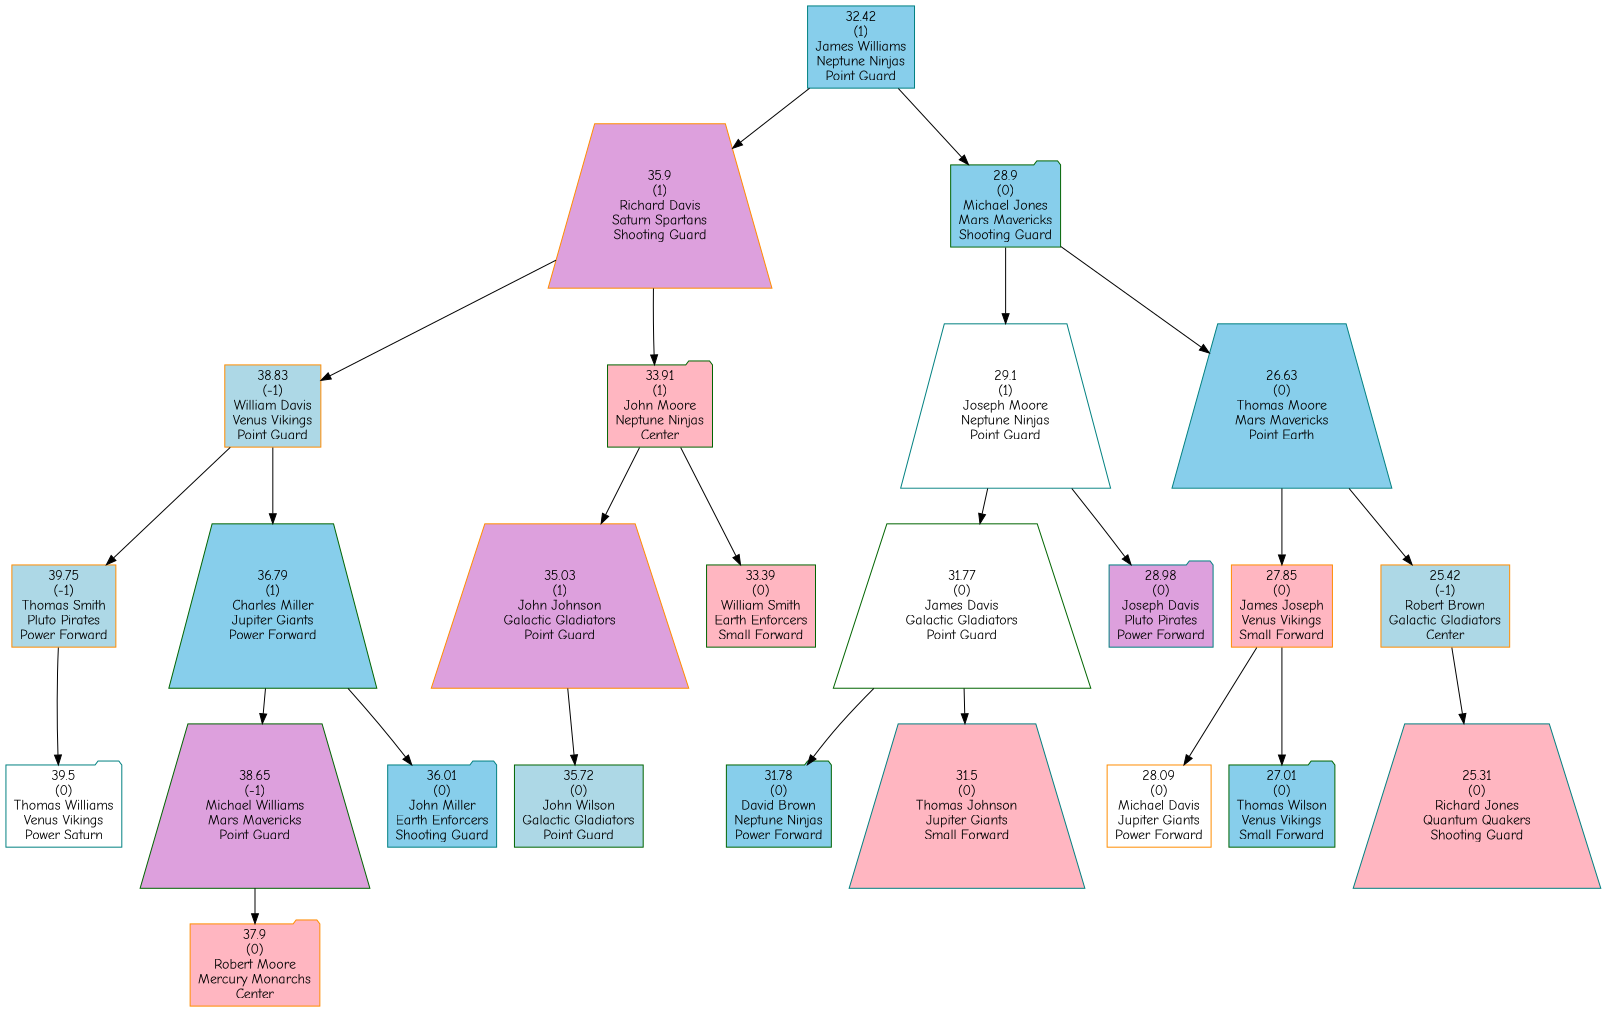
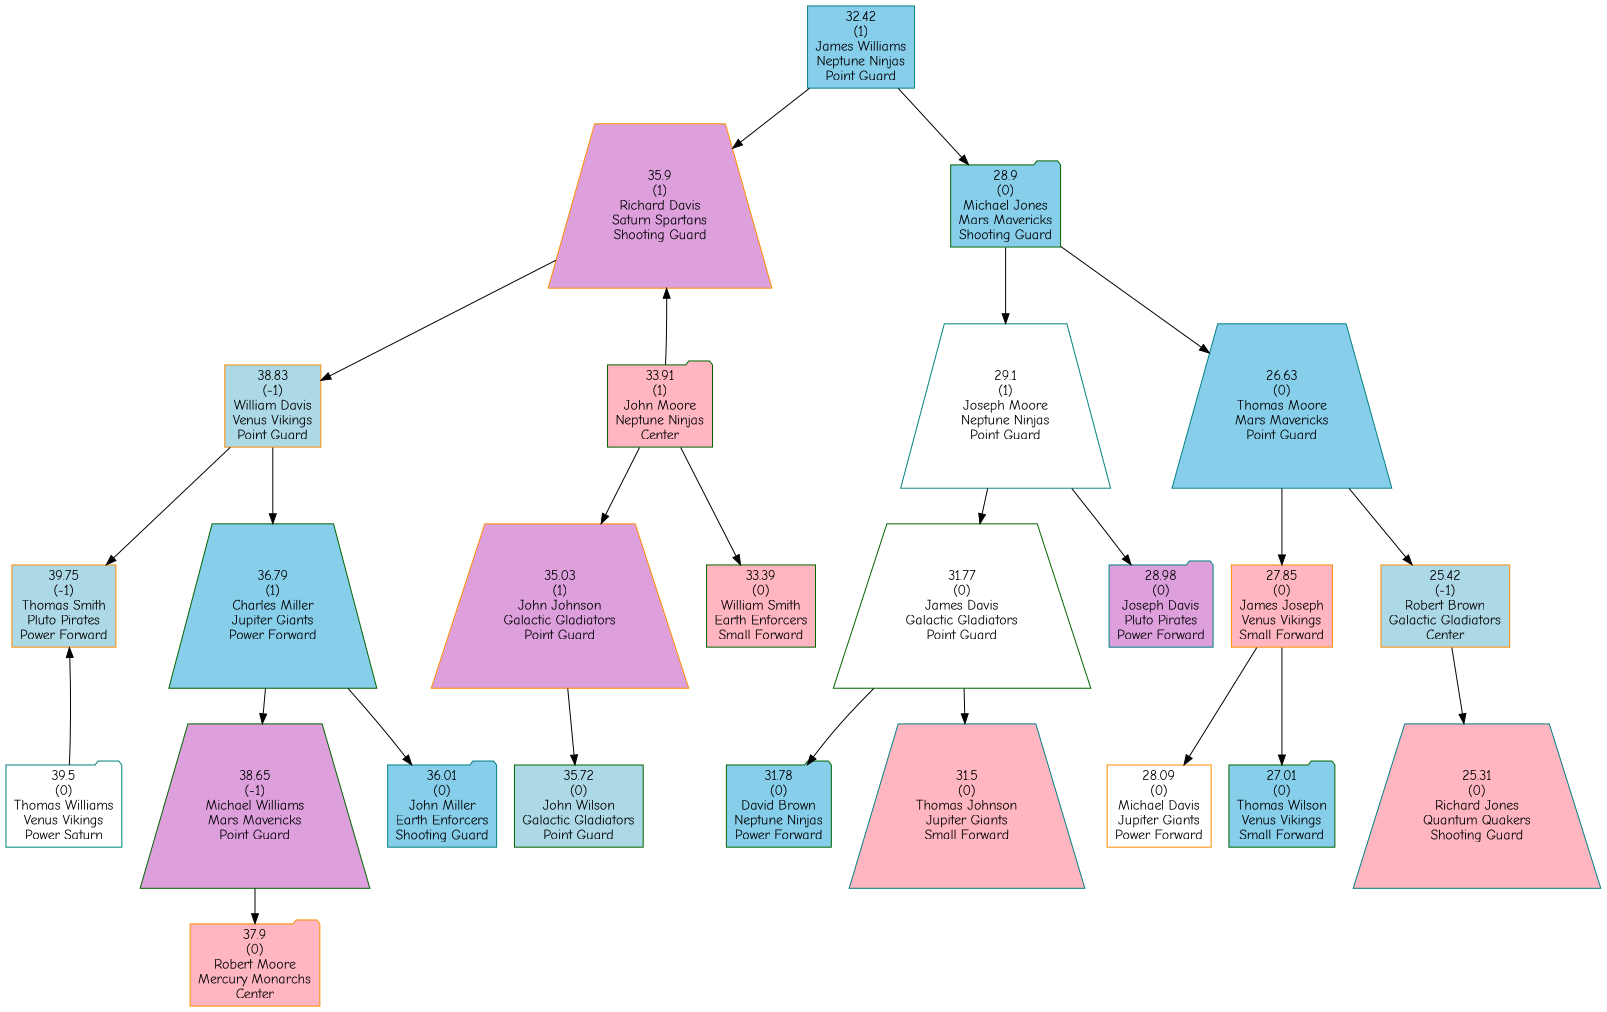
(653, 322) -> (666, 332)
(1282, 406) -> (1282, 406)
(57, 701) -> (71, 711)
